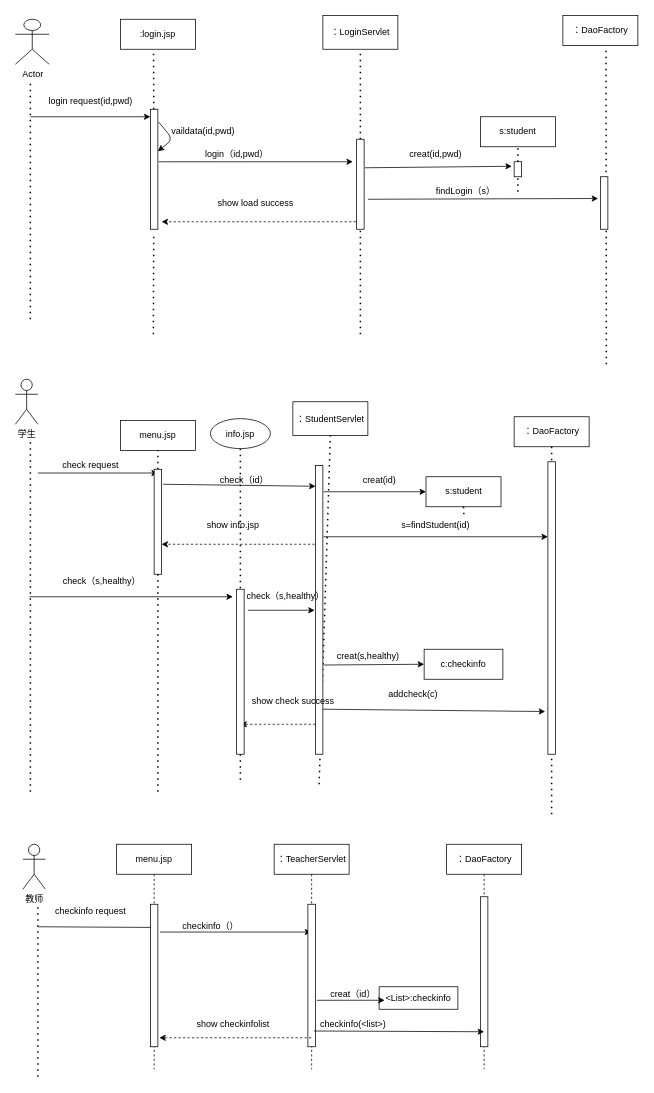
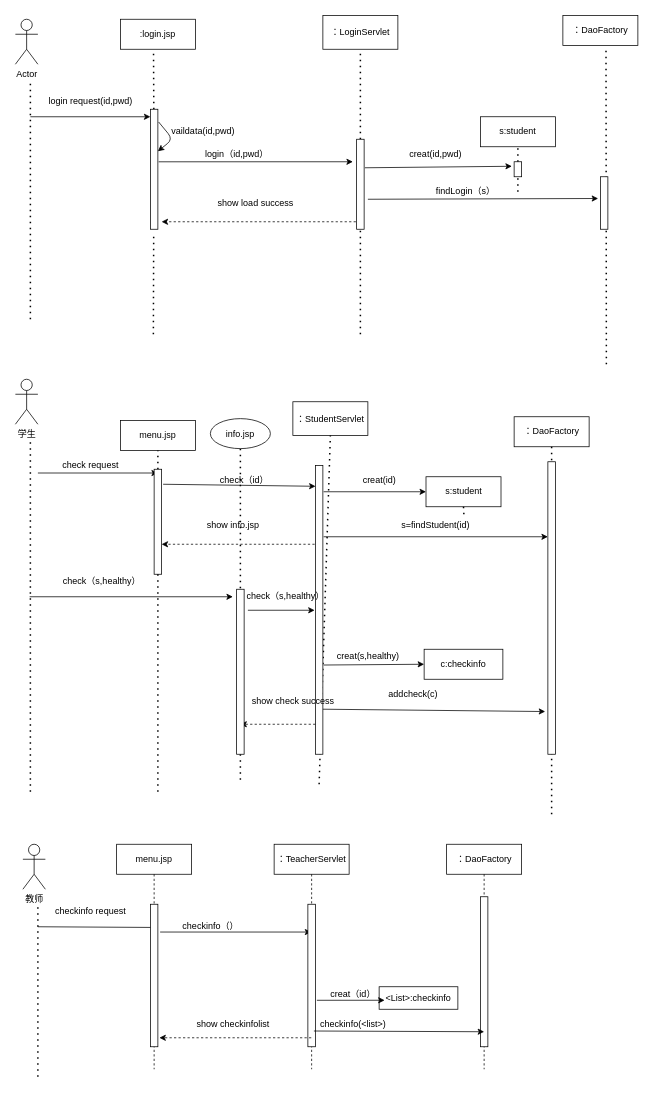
(32, 42) -> (27, 42)
